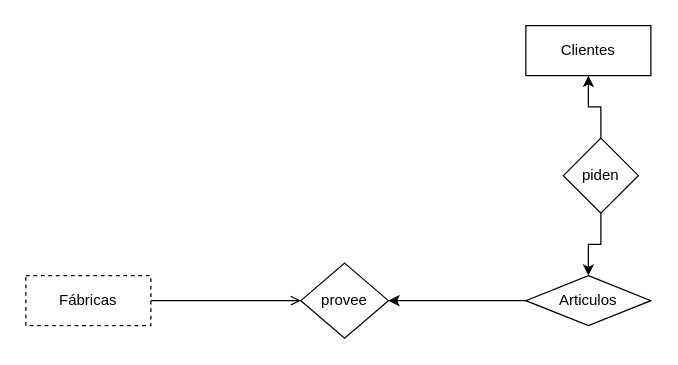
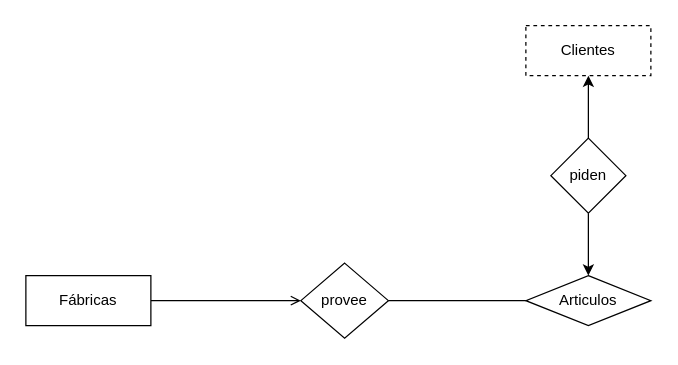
(588, 51) -> (588, 51)
(601, 176) -> (588, 176)
(88, 301) -> (88, 301)
(398, 301) -> (394, 301)
